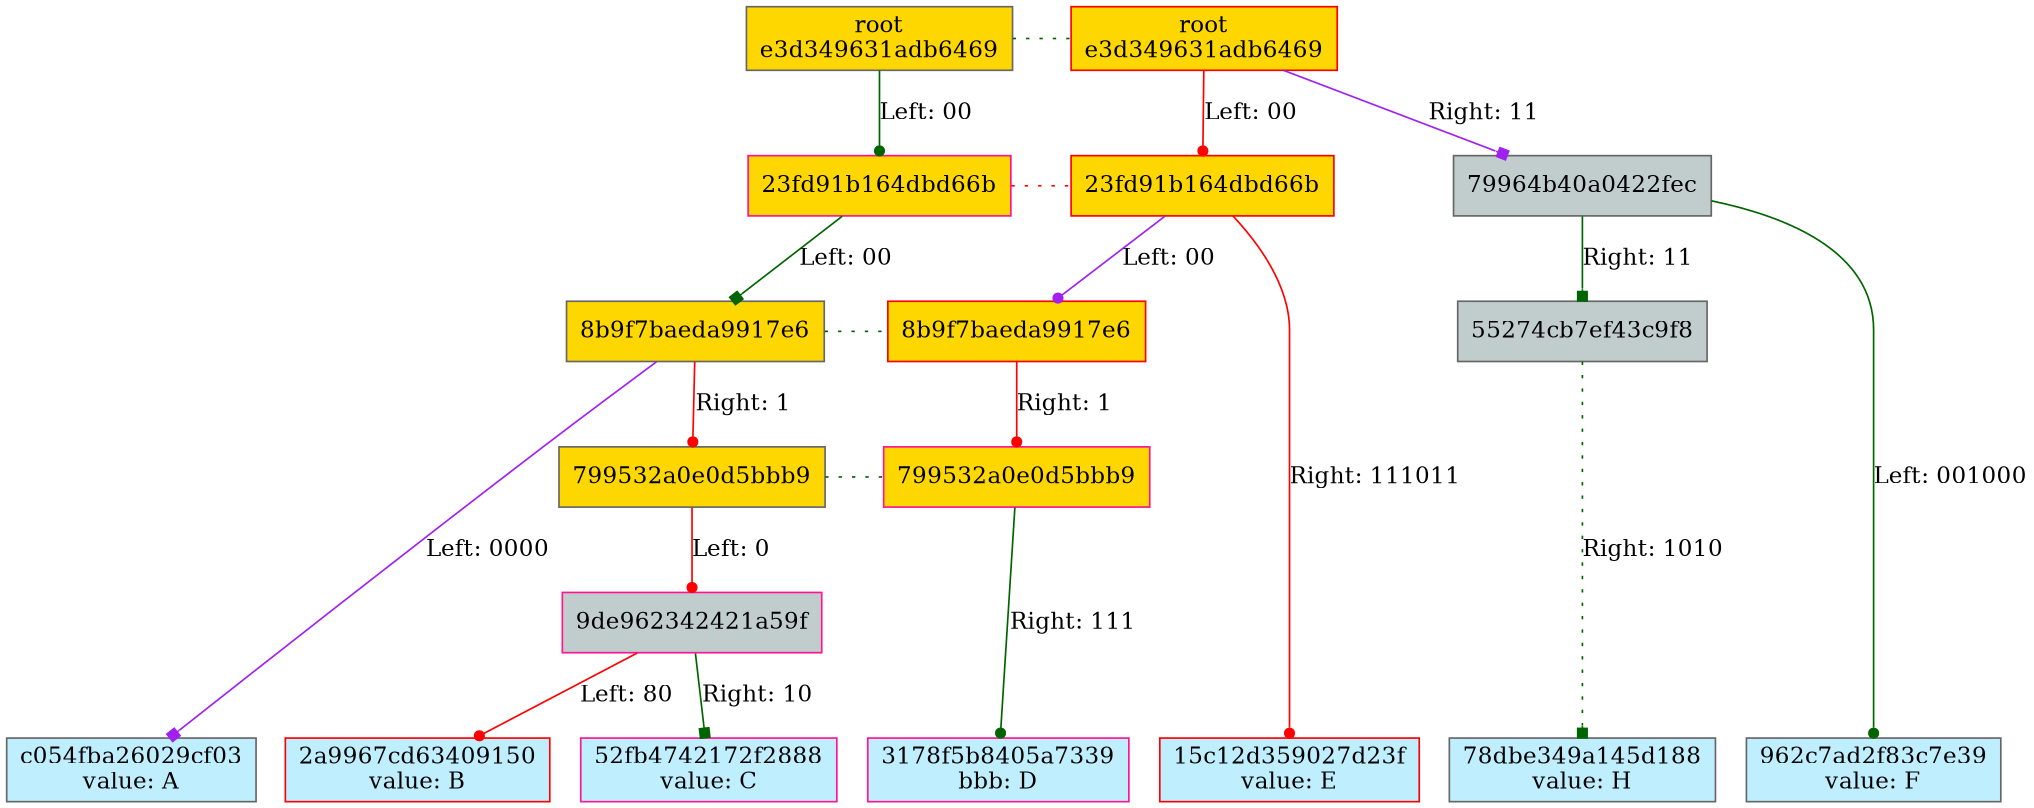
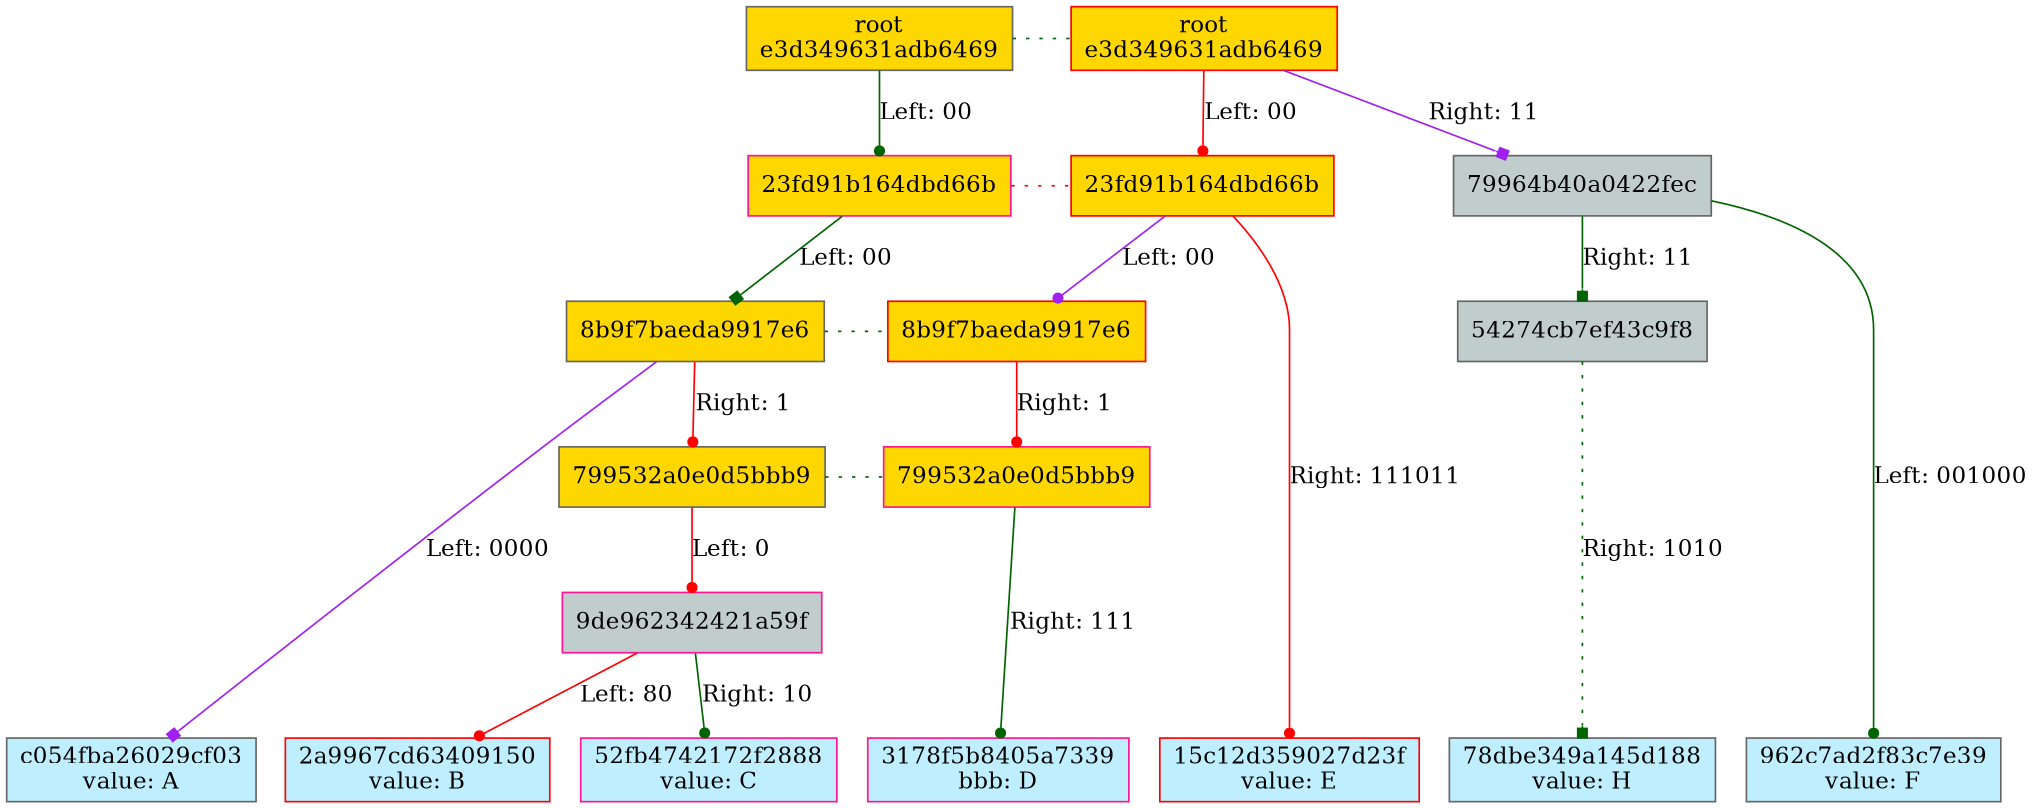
(1582, 331) -> (1582, 331)
(700, 690) -> (700, 691)
